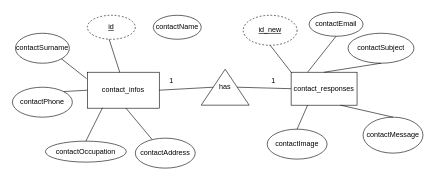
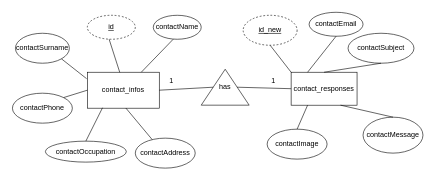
none -> (157, 56)
(42, 102) -> (42, 108)
